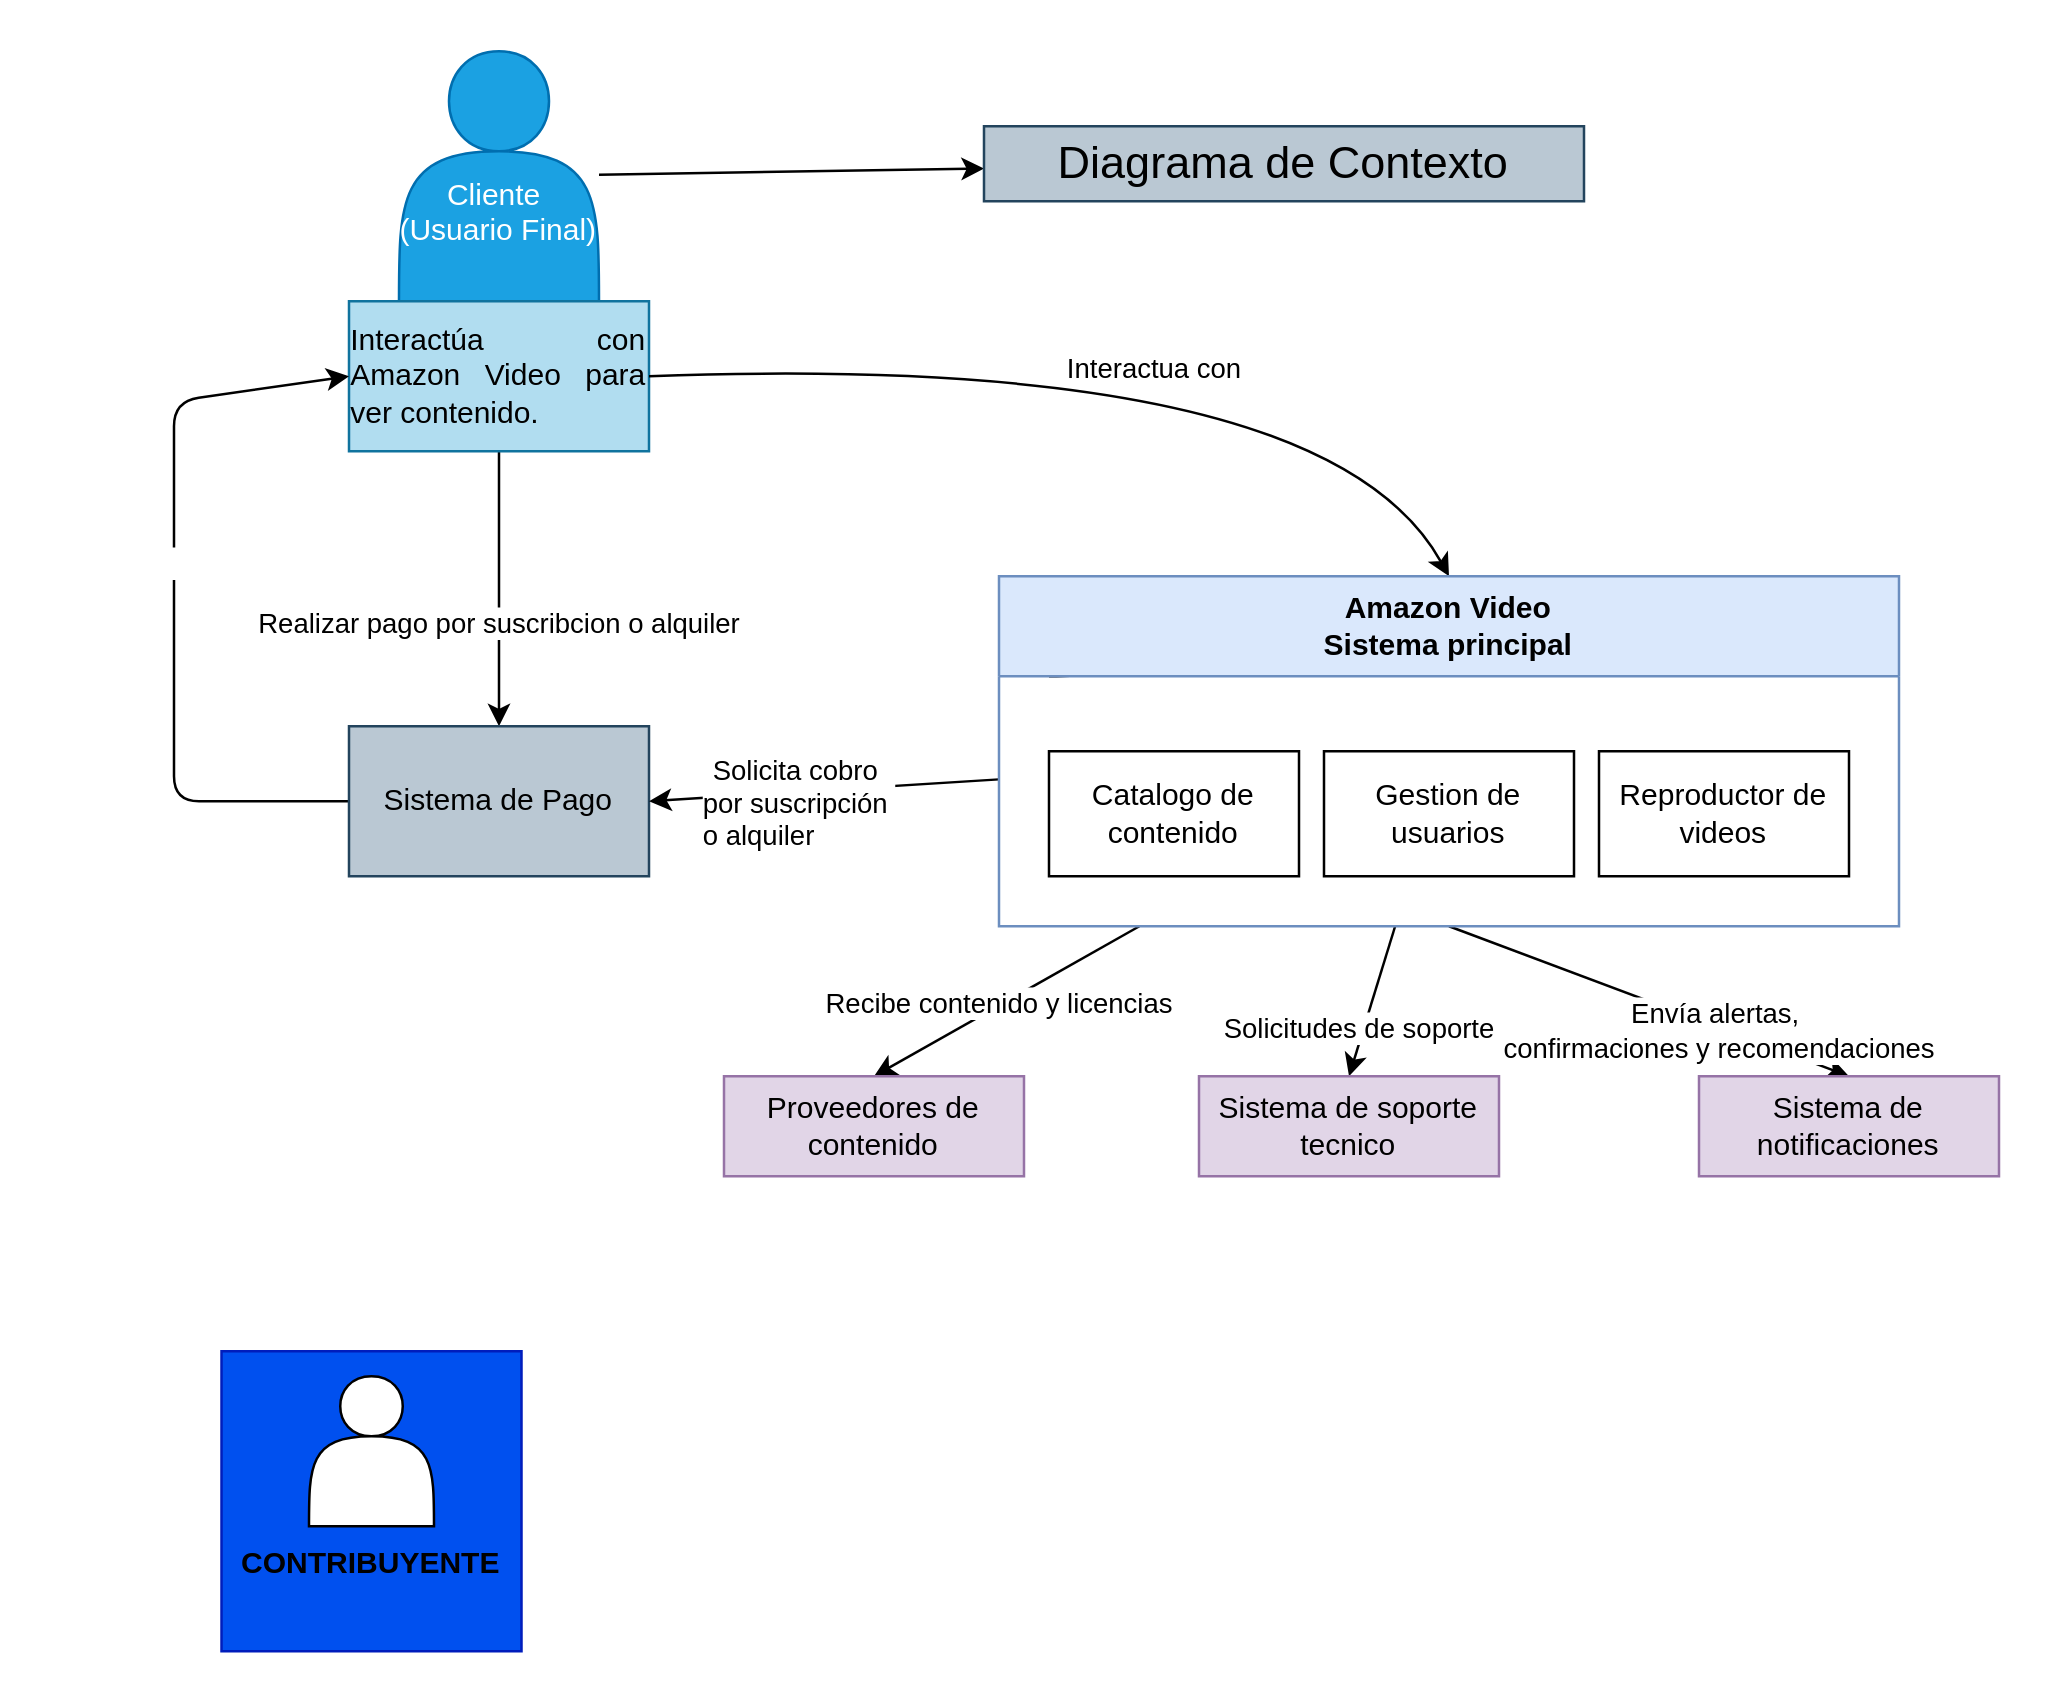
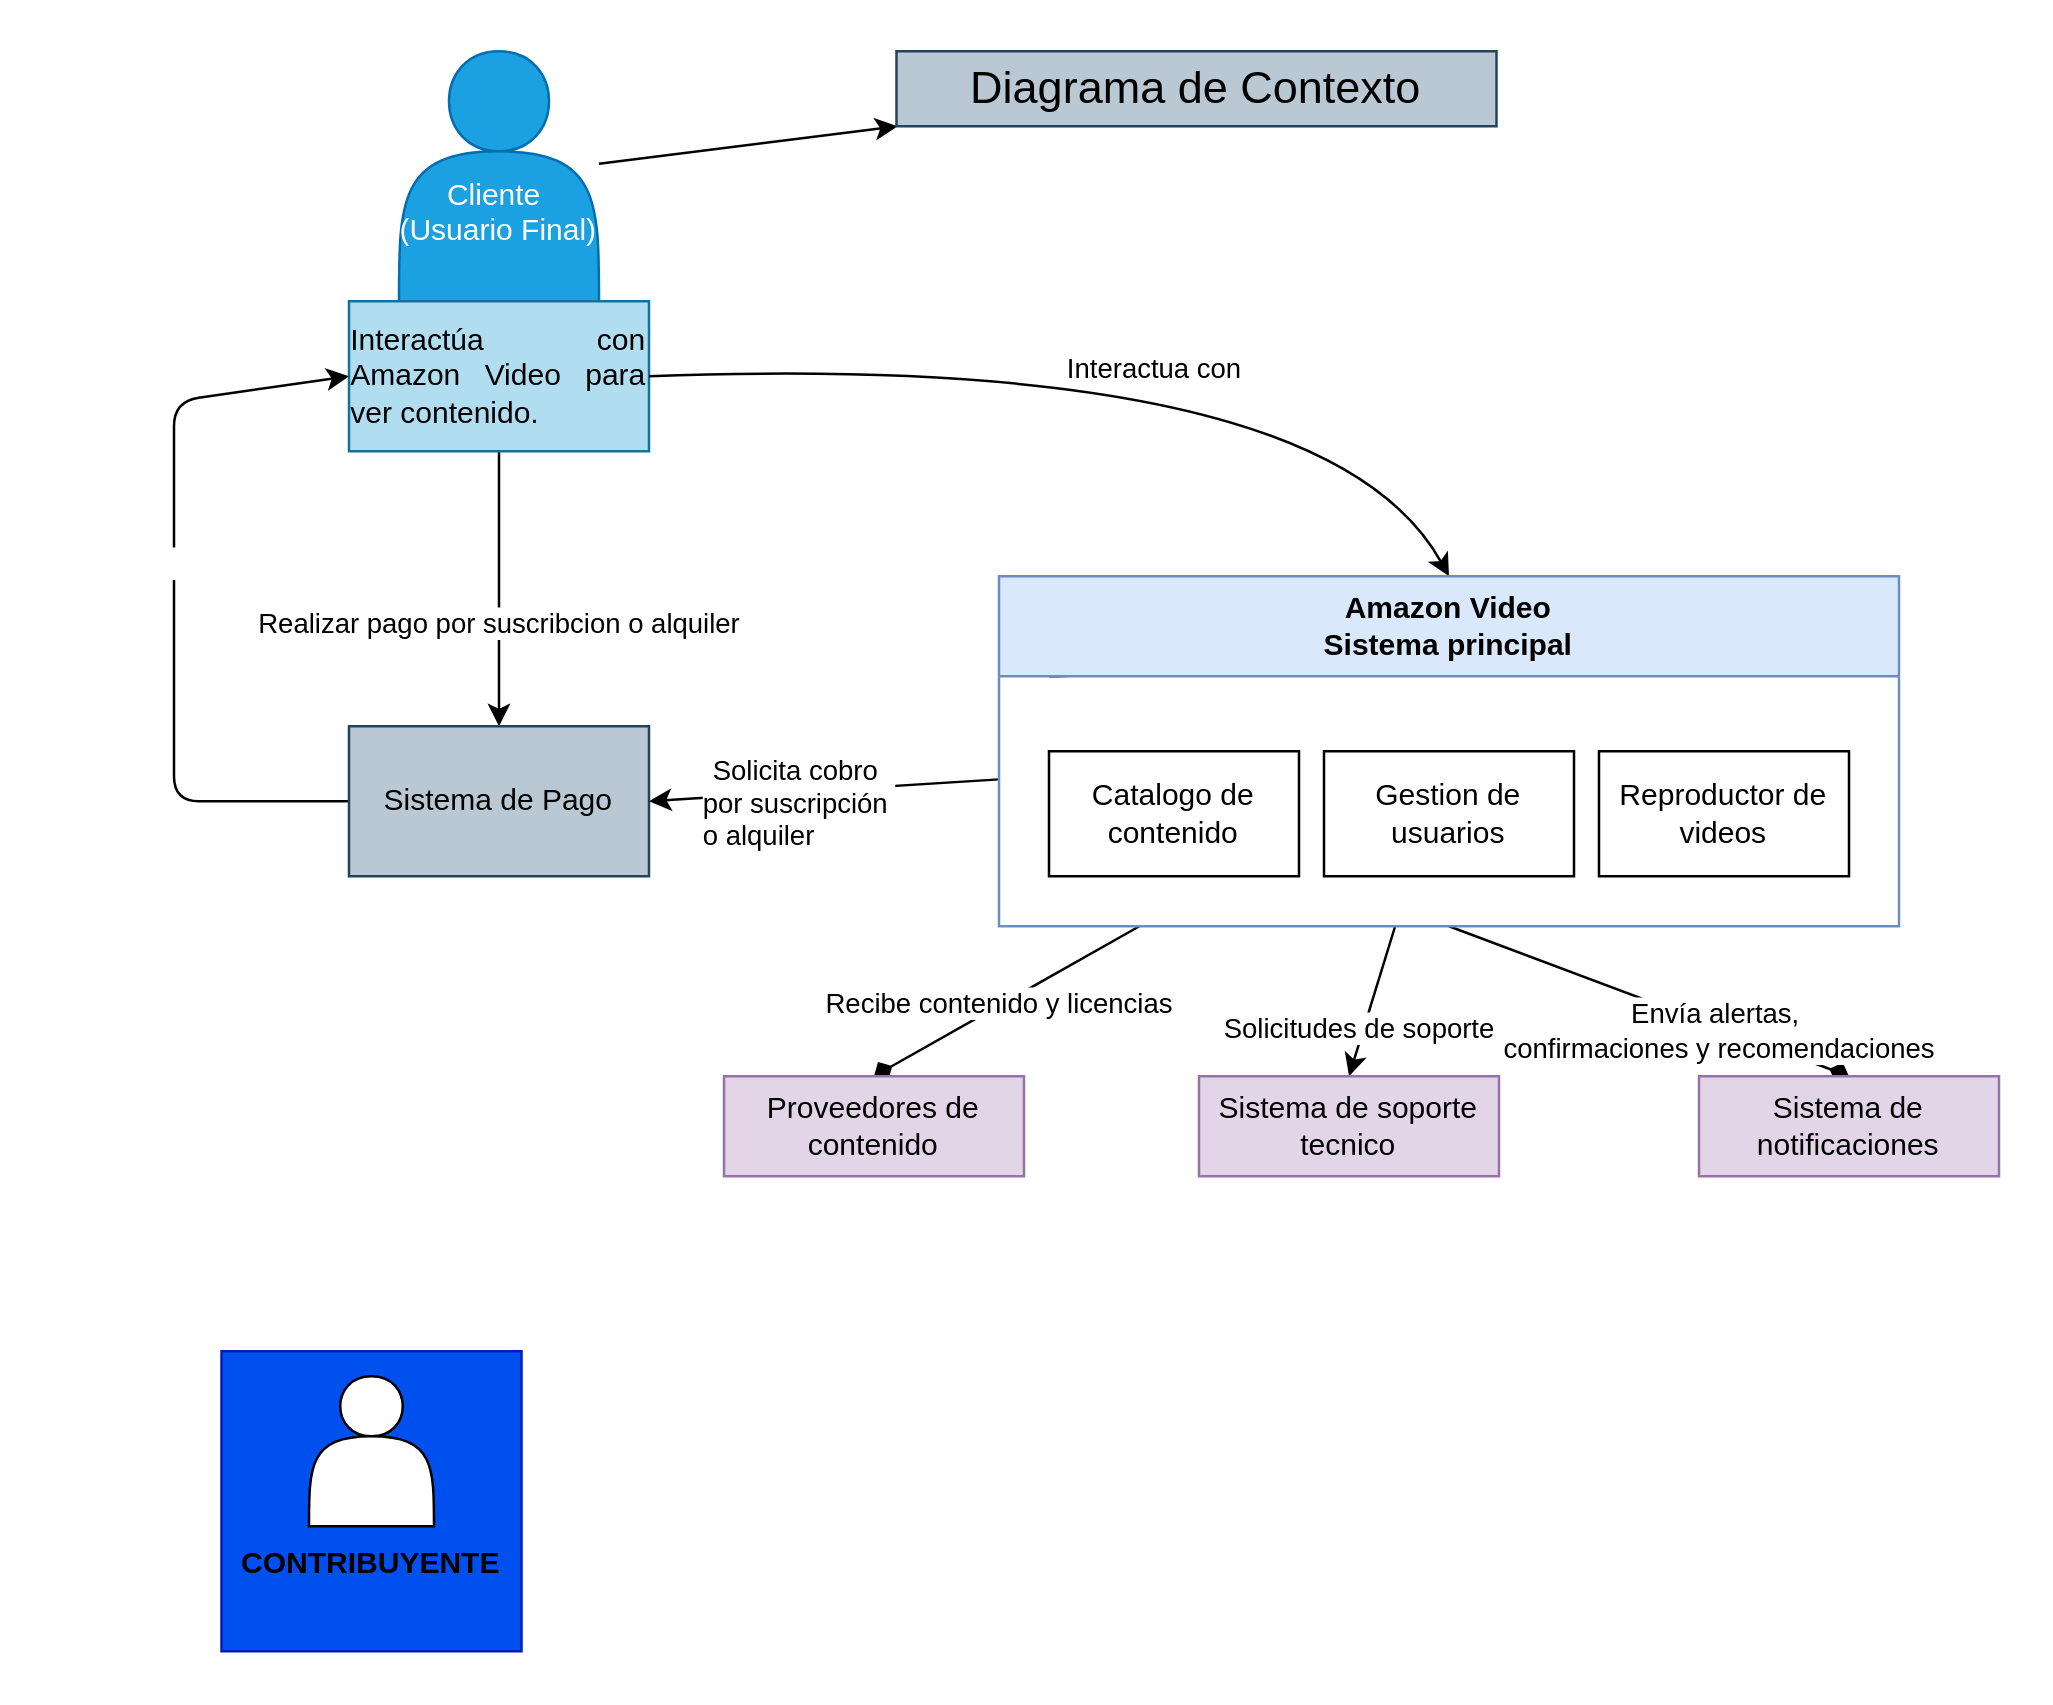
(1284, 164) -> (1196, 89)
(890, 1067) -> (891, 1066)
(1830, 1069) -> (1829, 1069)
